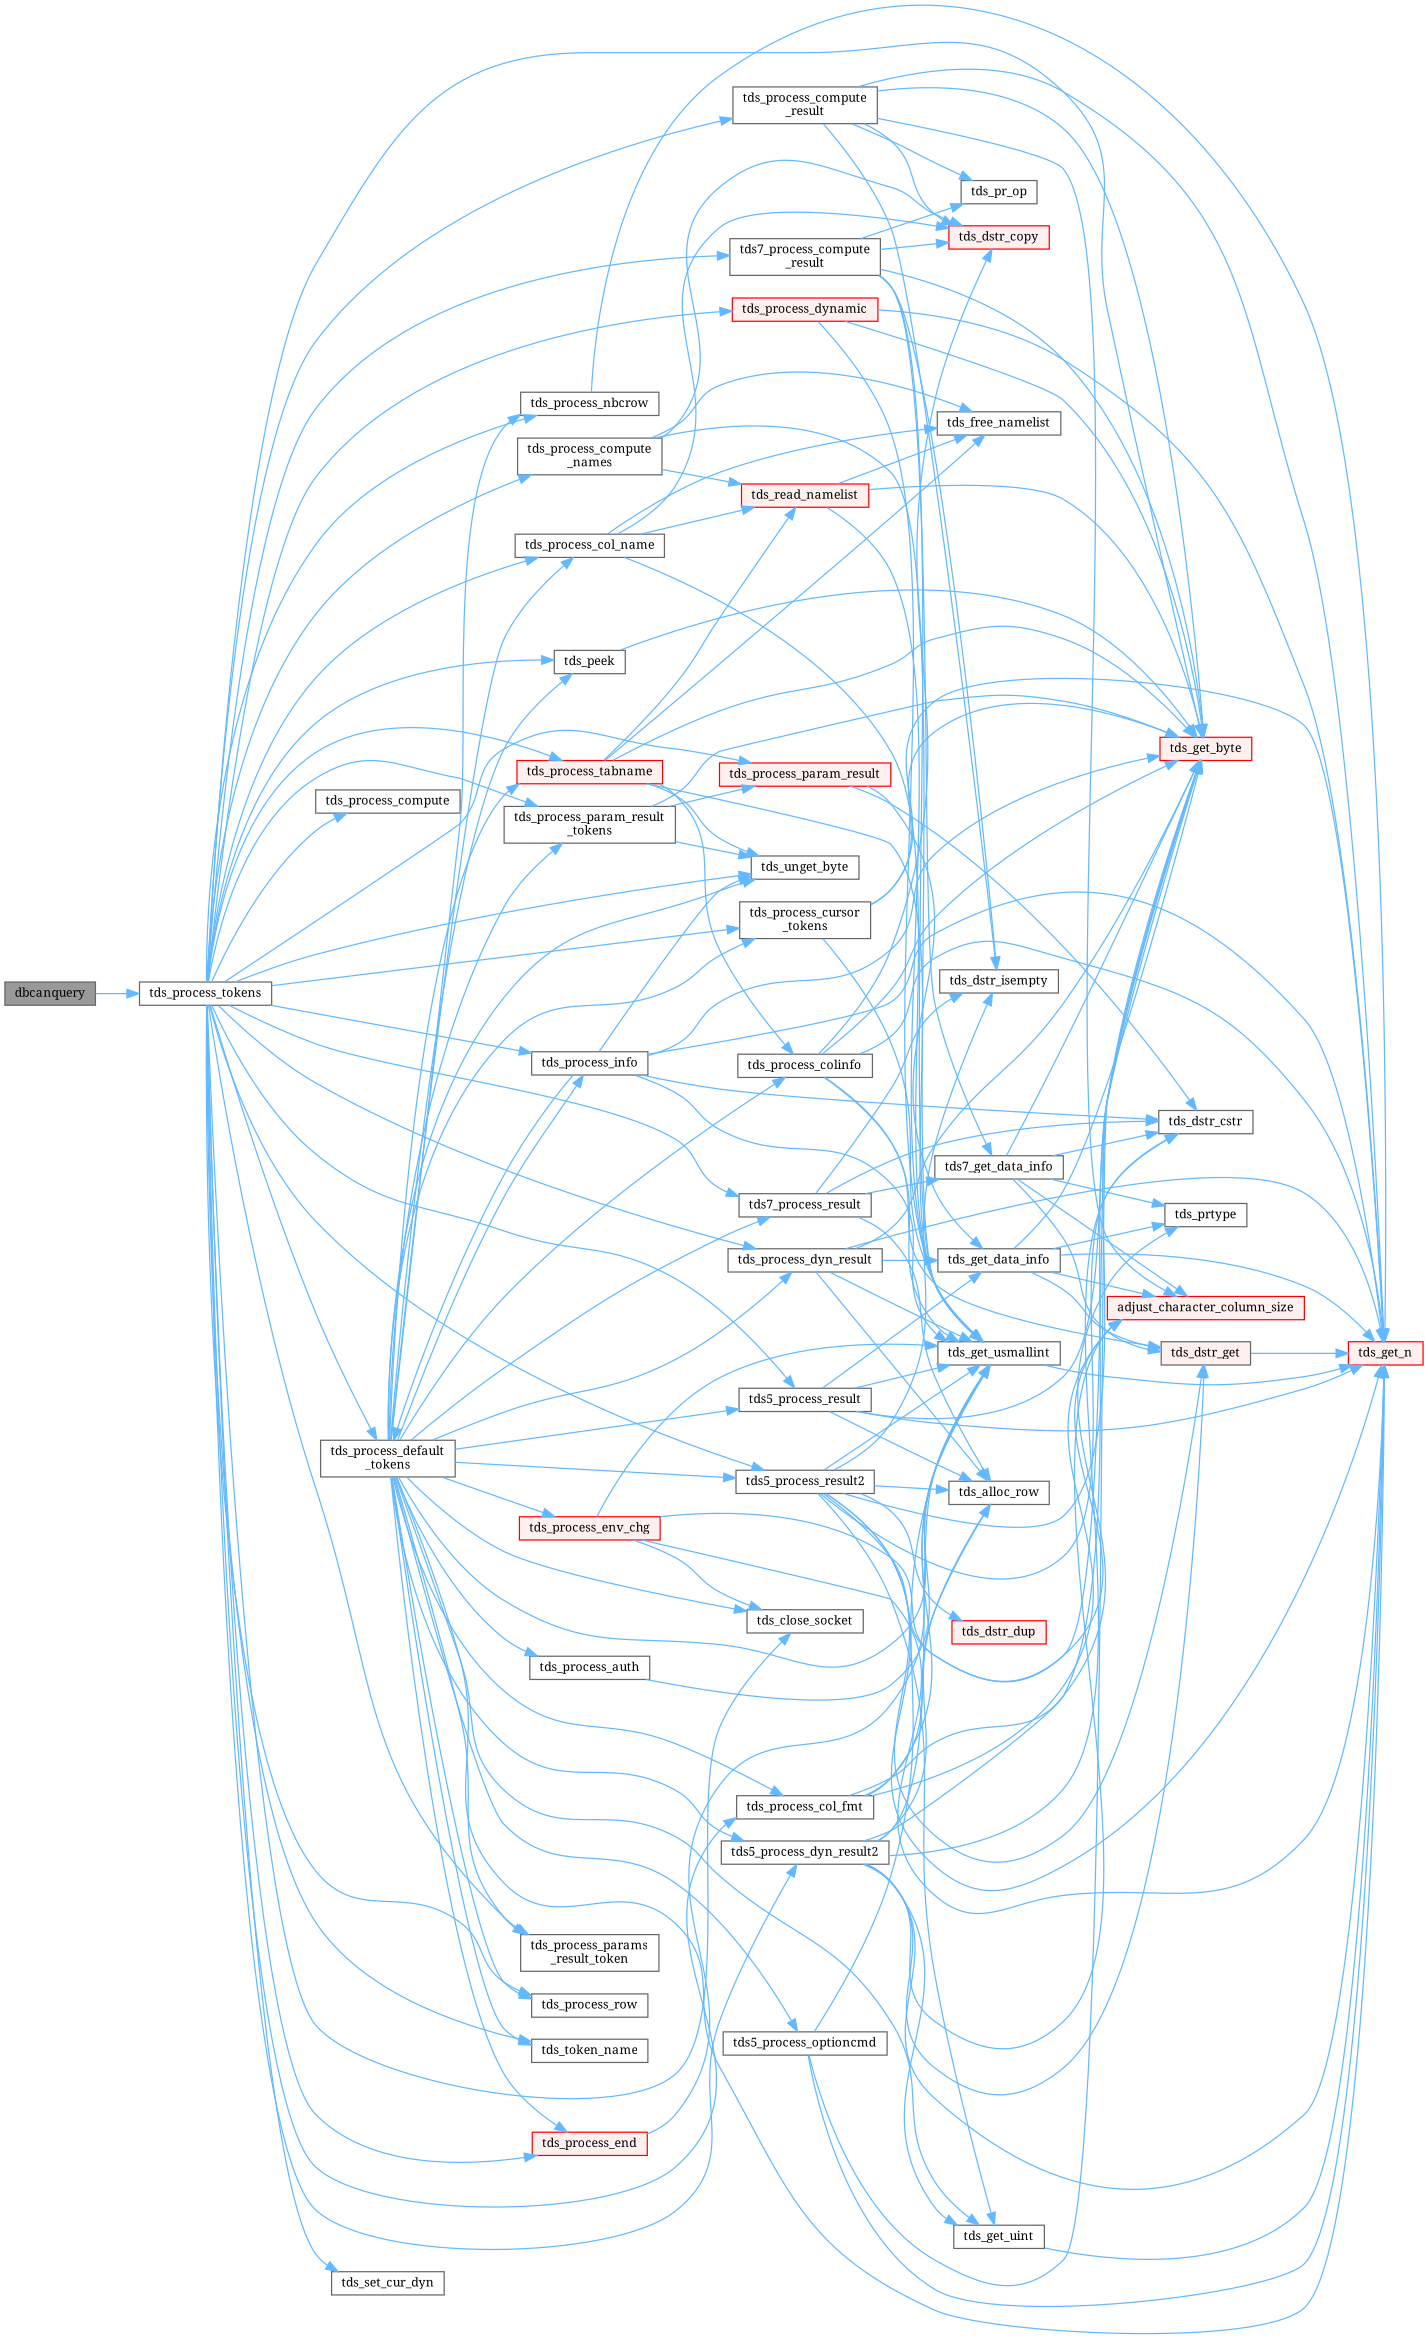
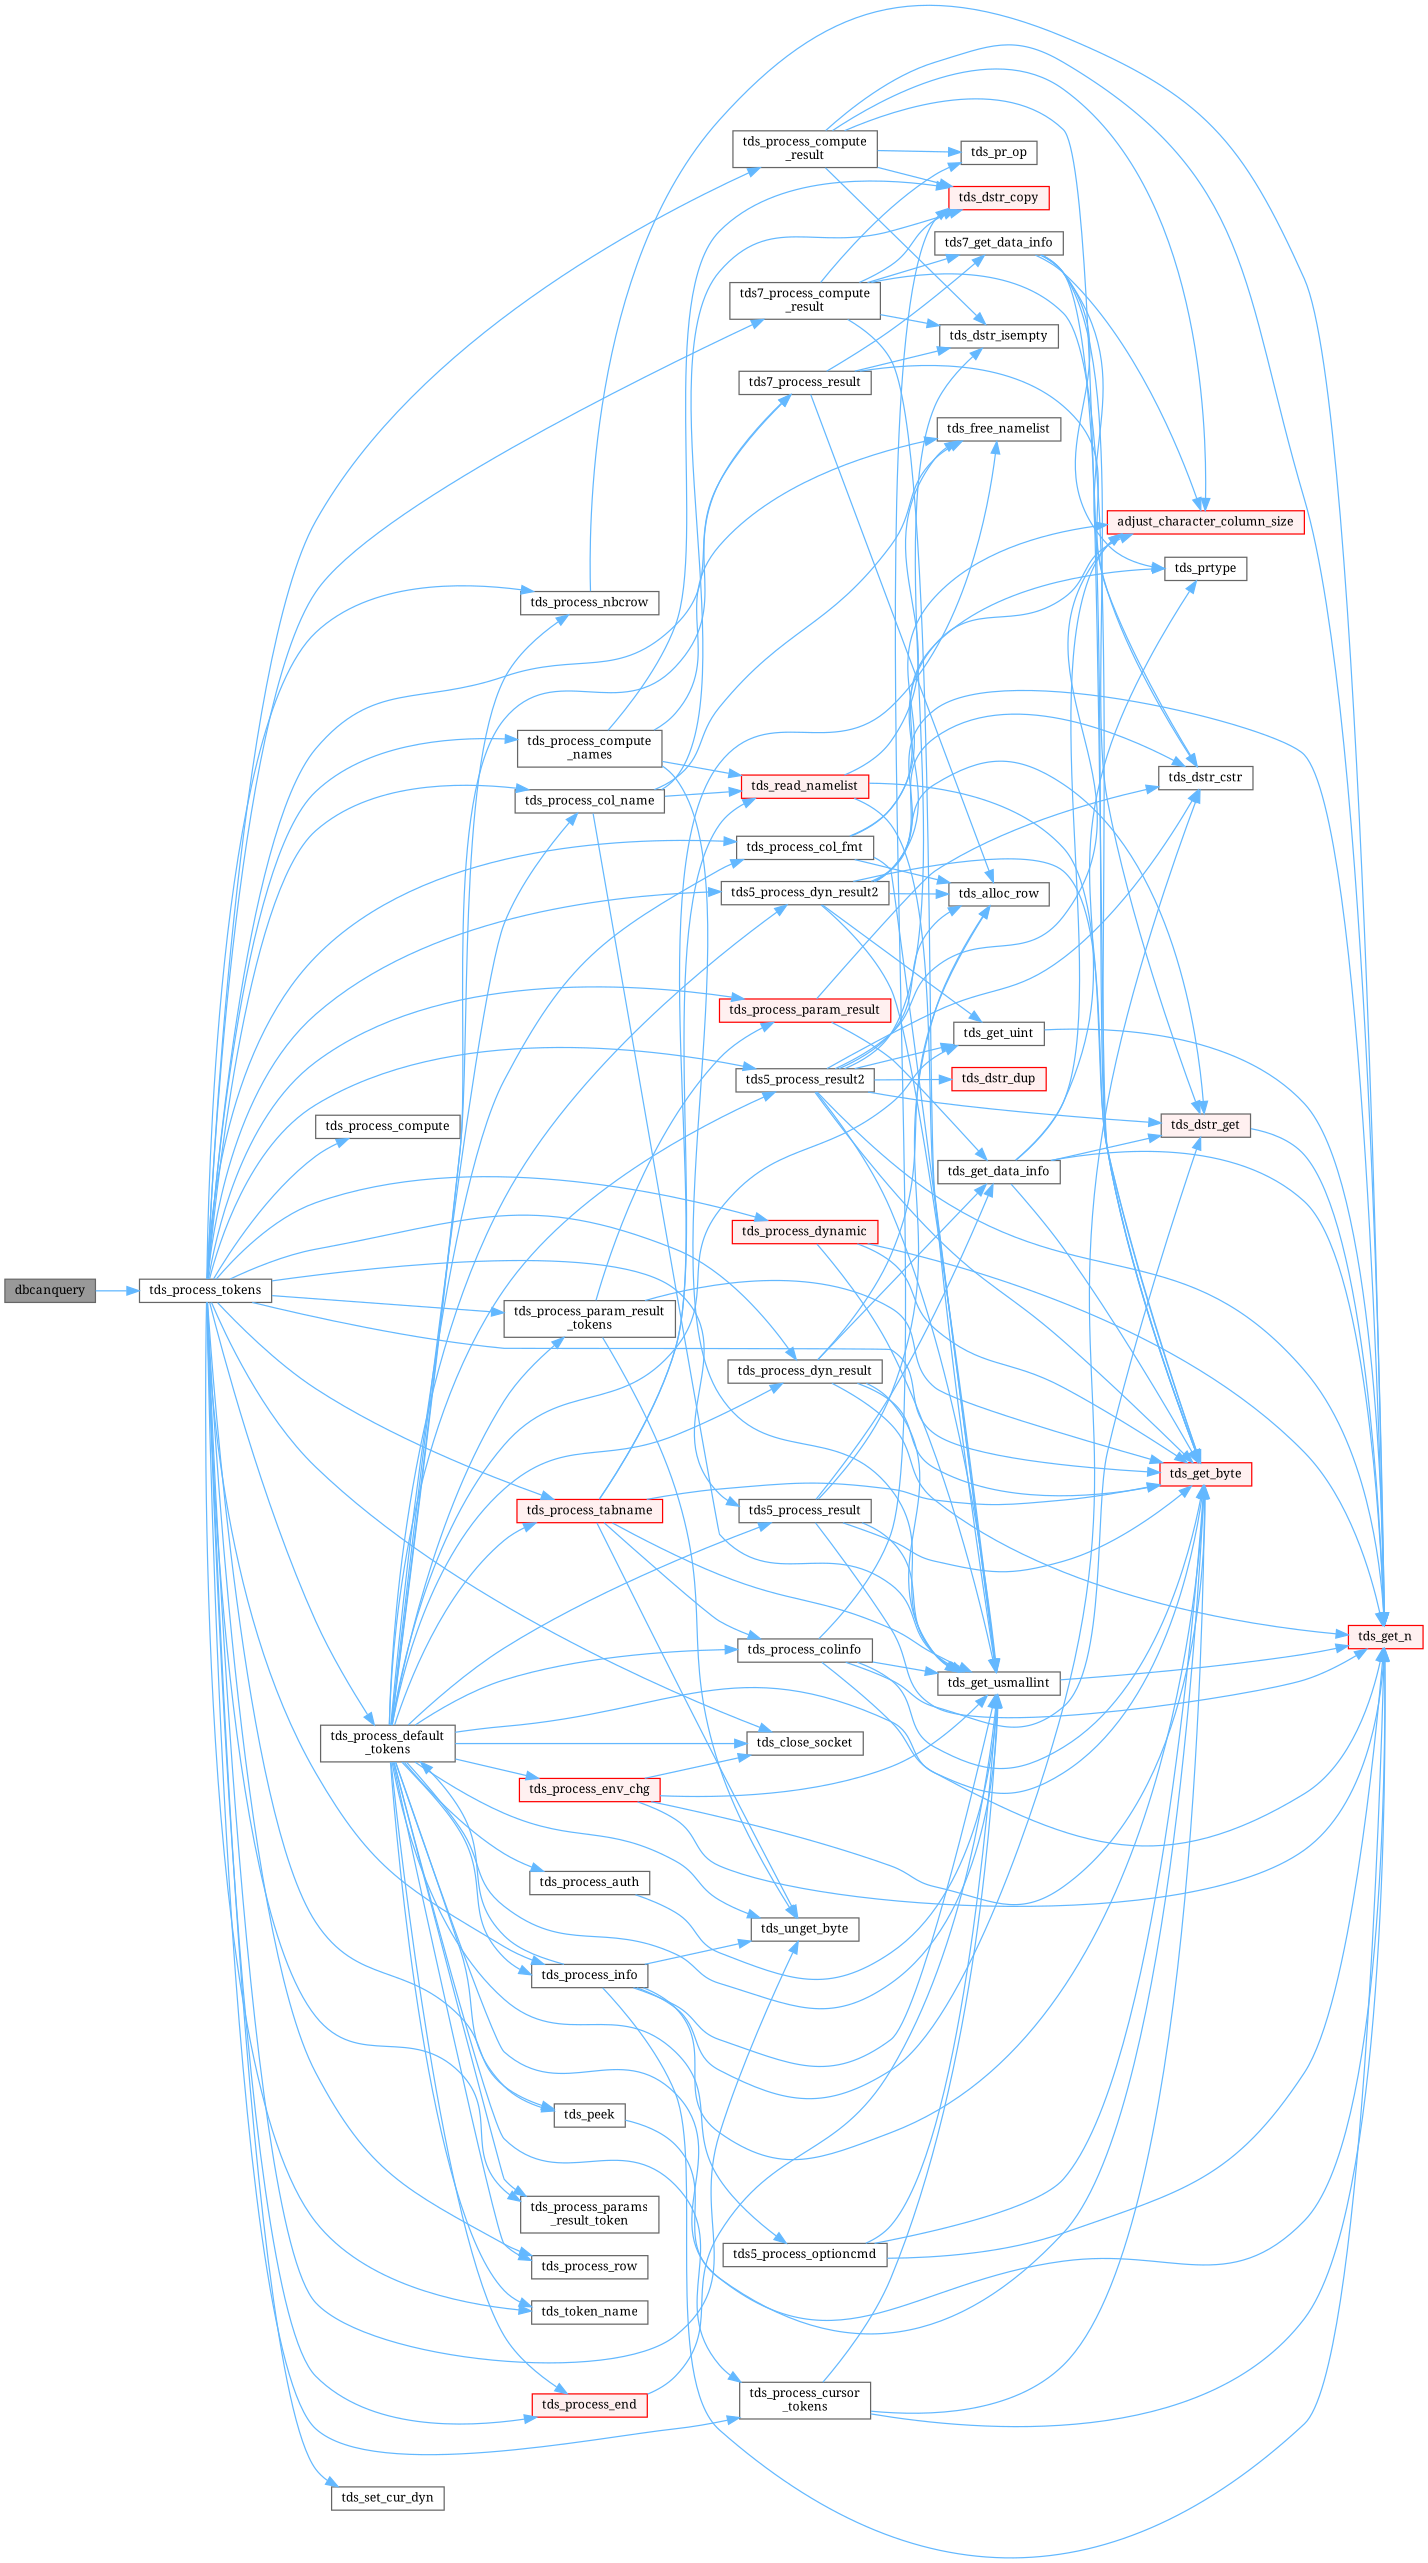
none -> (859, 1709)
